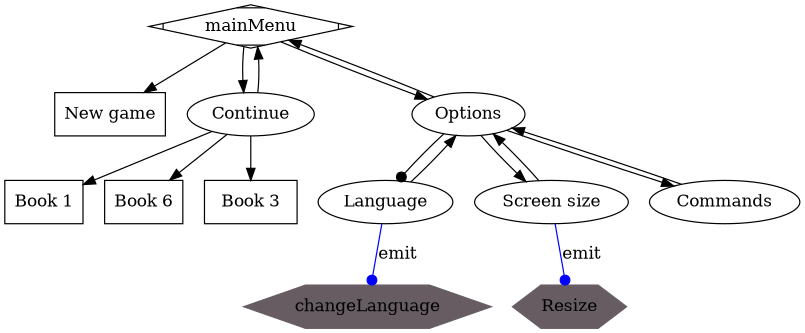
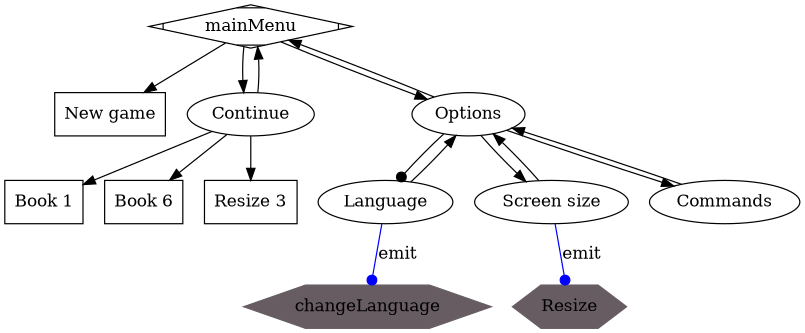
(251, 202) -> (251, 202)
